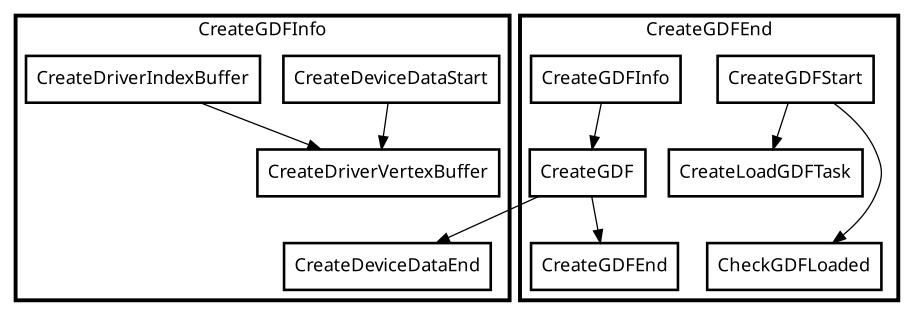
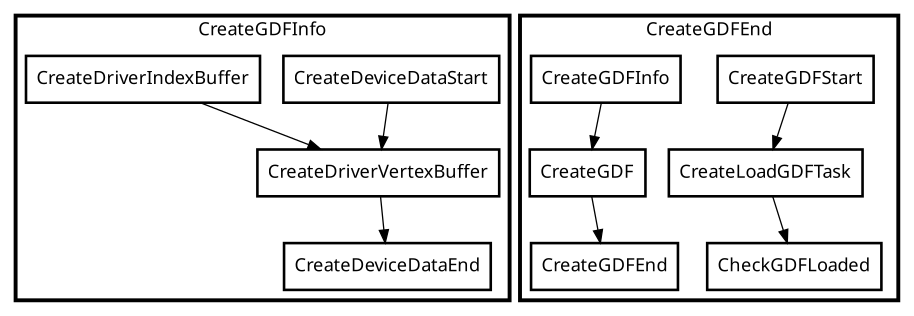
(881, 166) -> (778, 214)
(493, 217) -> (382, 213)
